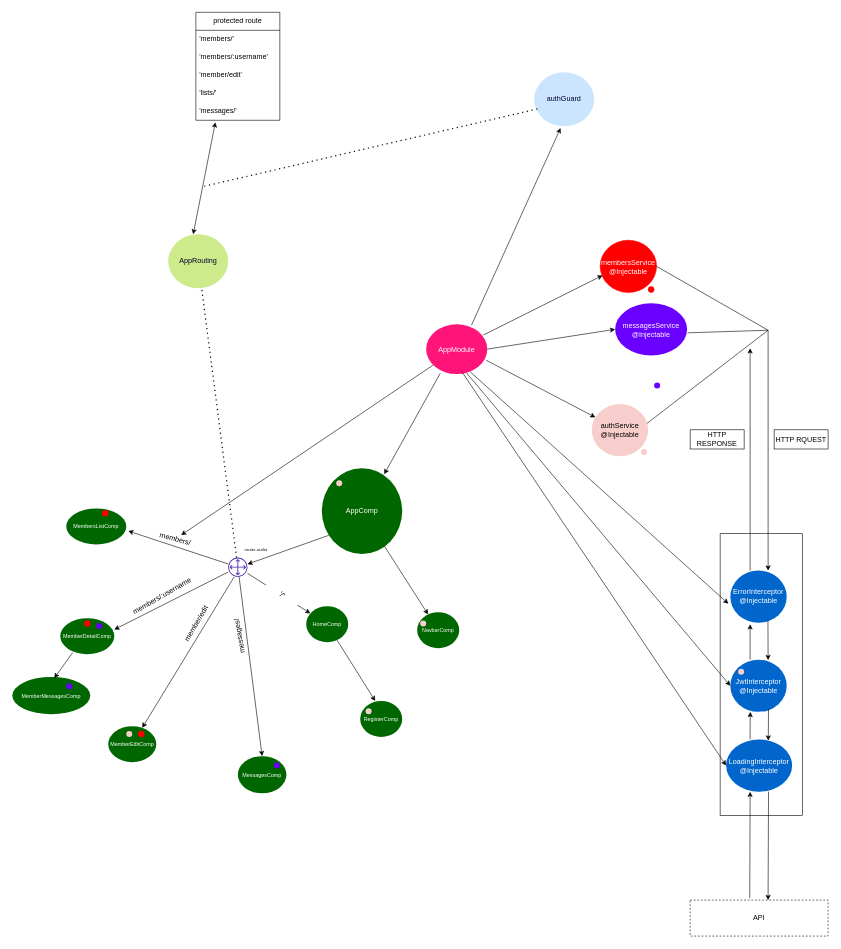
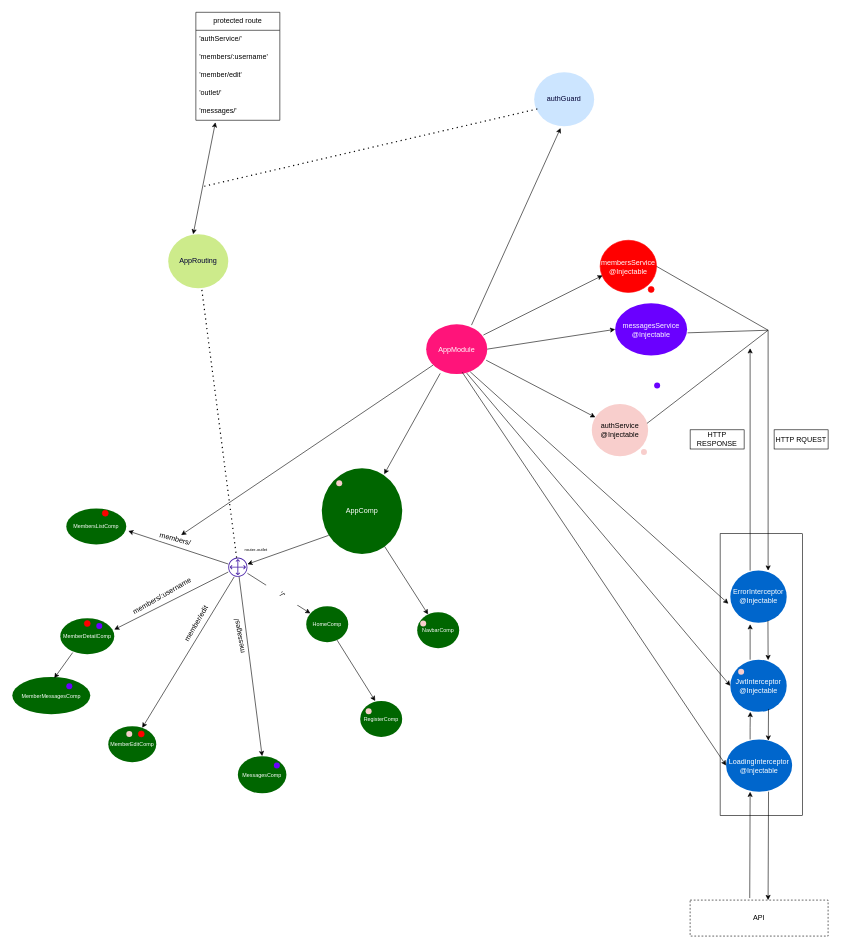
(218, 39) -> (225, 39)
(212, 93) -> (215, 93)
